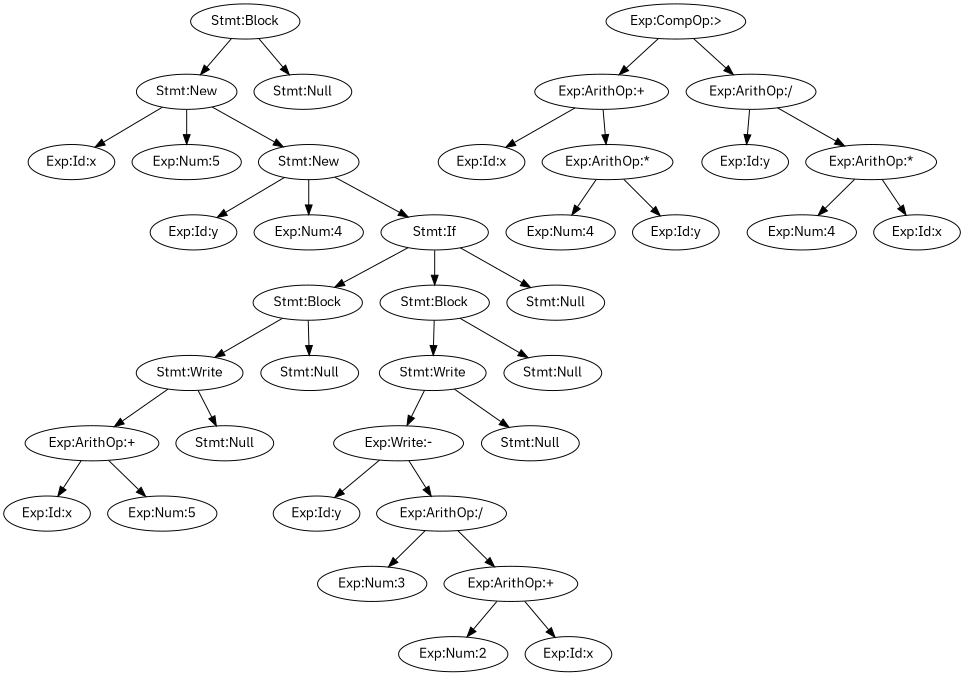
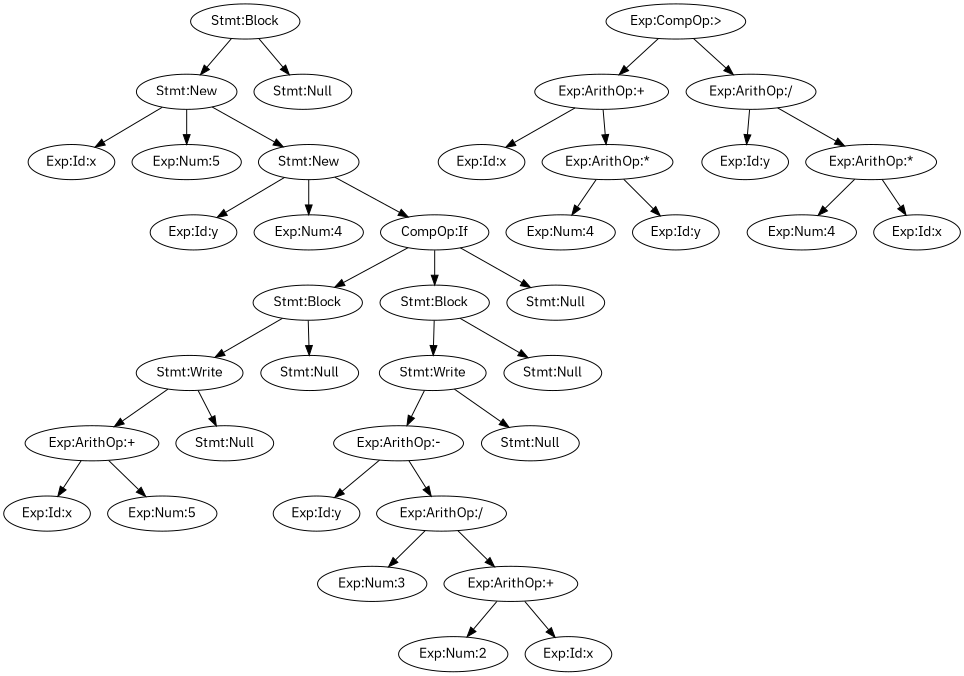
(435, 232) -> (435, 232)
(399, 443) -> (399, 443)
